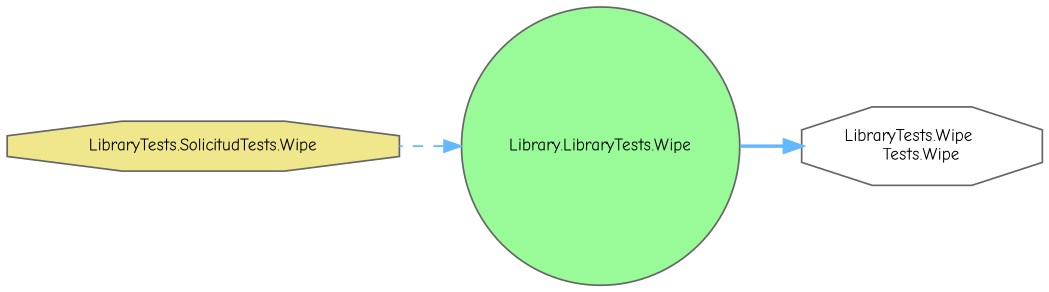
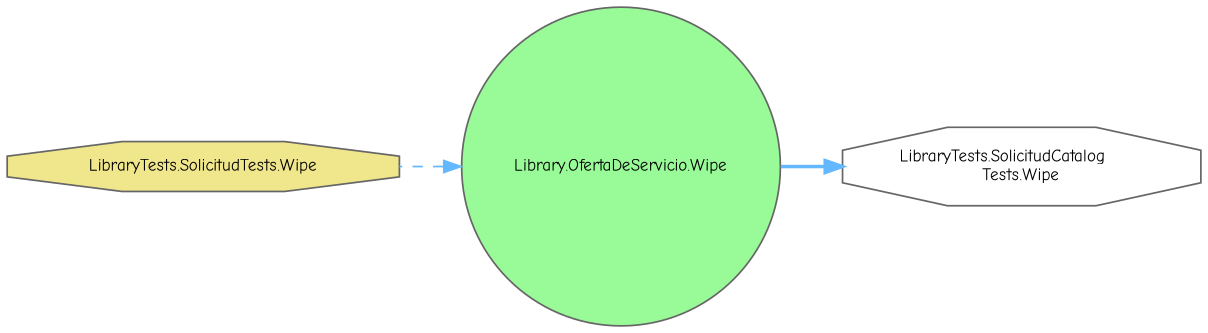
(601, 146) -> (621, 167)
(922, 146) -> (1022, 167)
